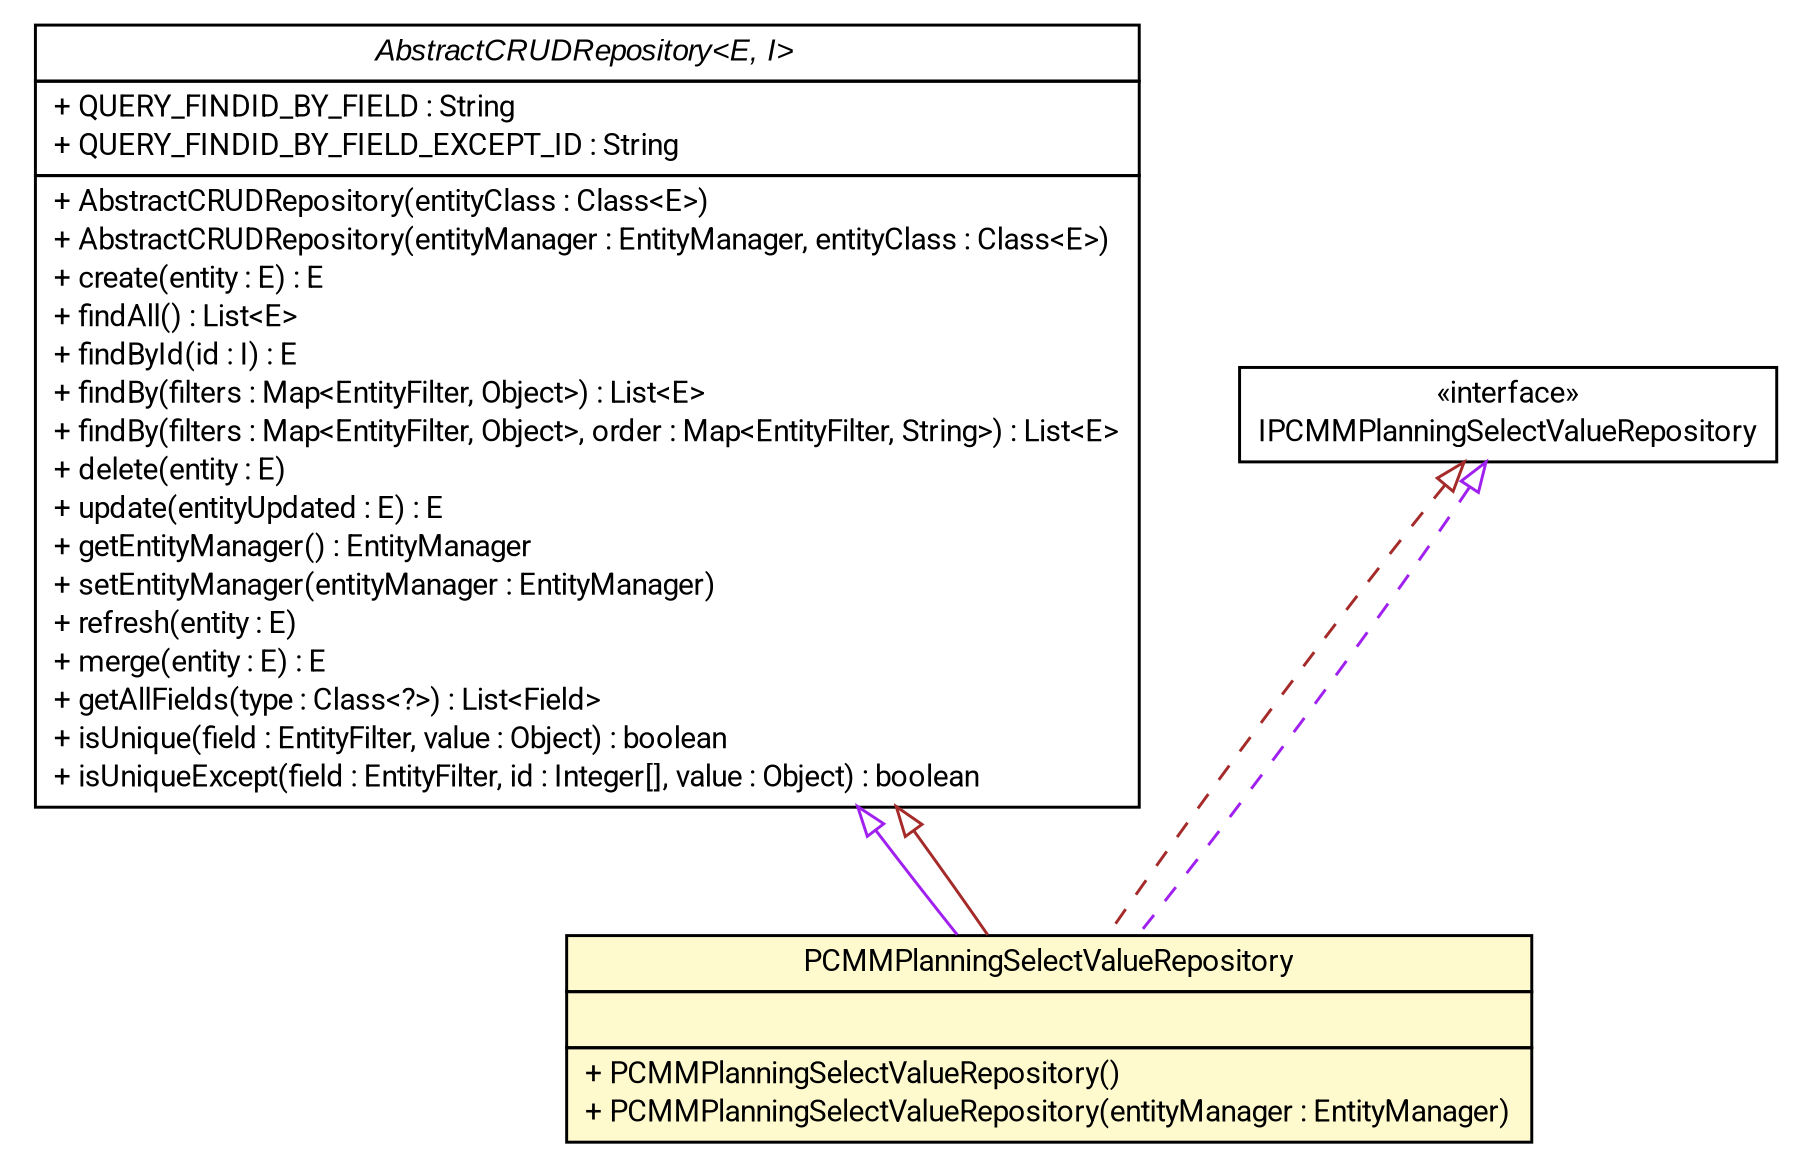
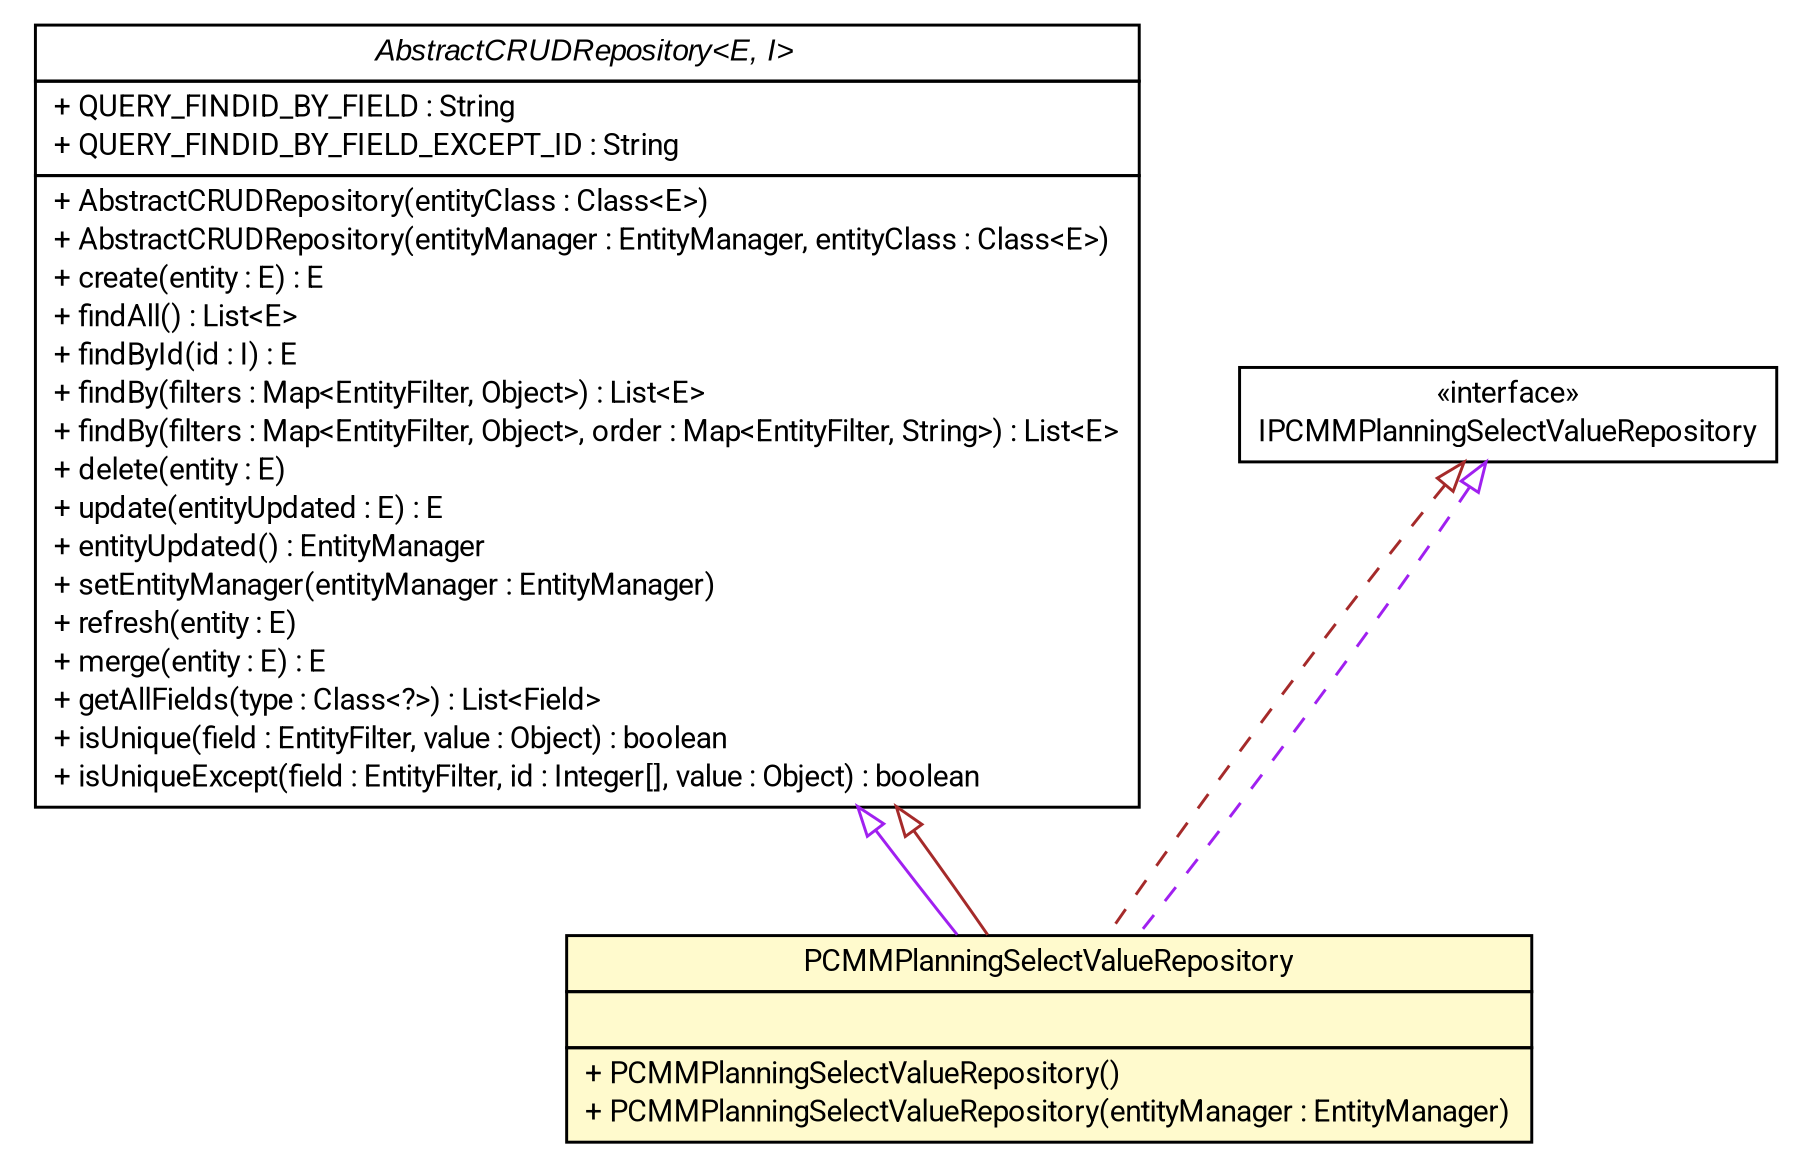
(294, 547) -> (270, 547)
